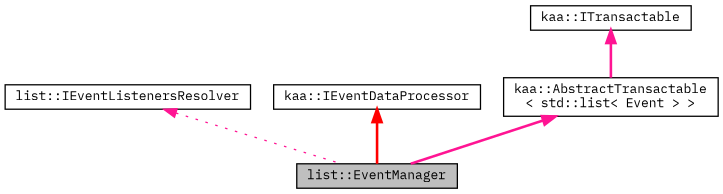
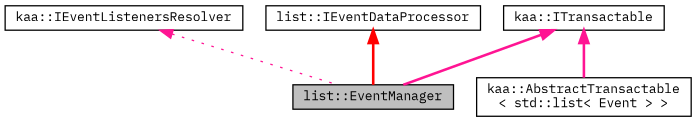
(128, 97) -> (124, 18)
(377, 97) -> (373, 18)
(477, 142) -> (472, 60)
